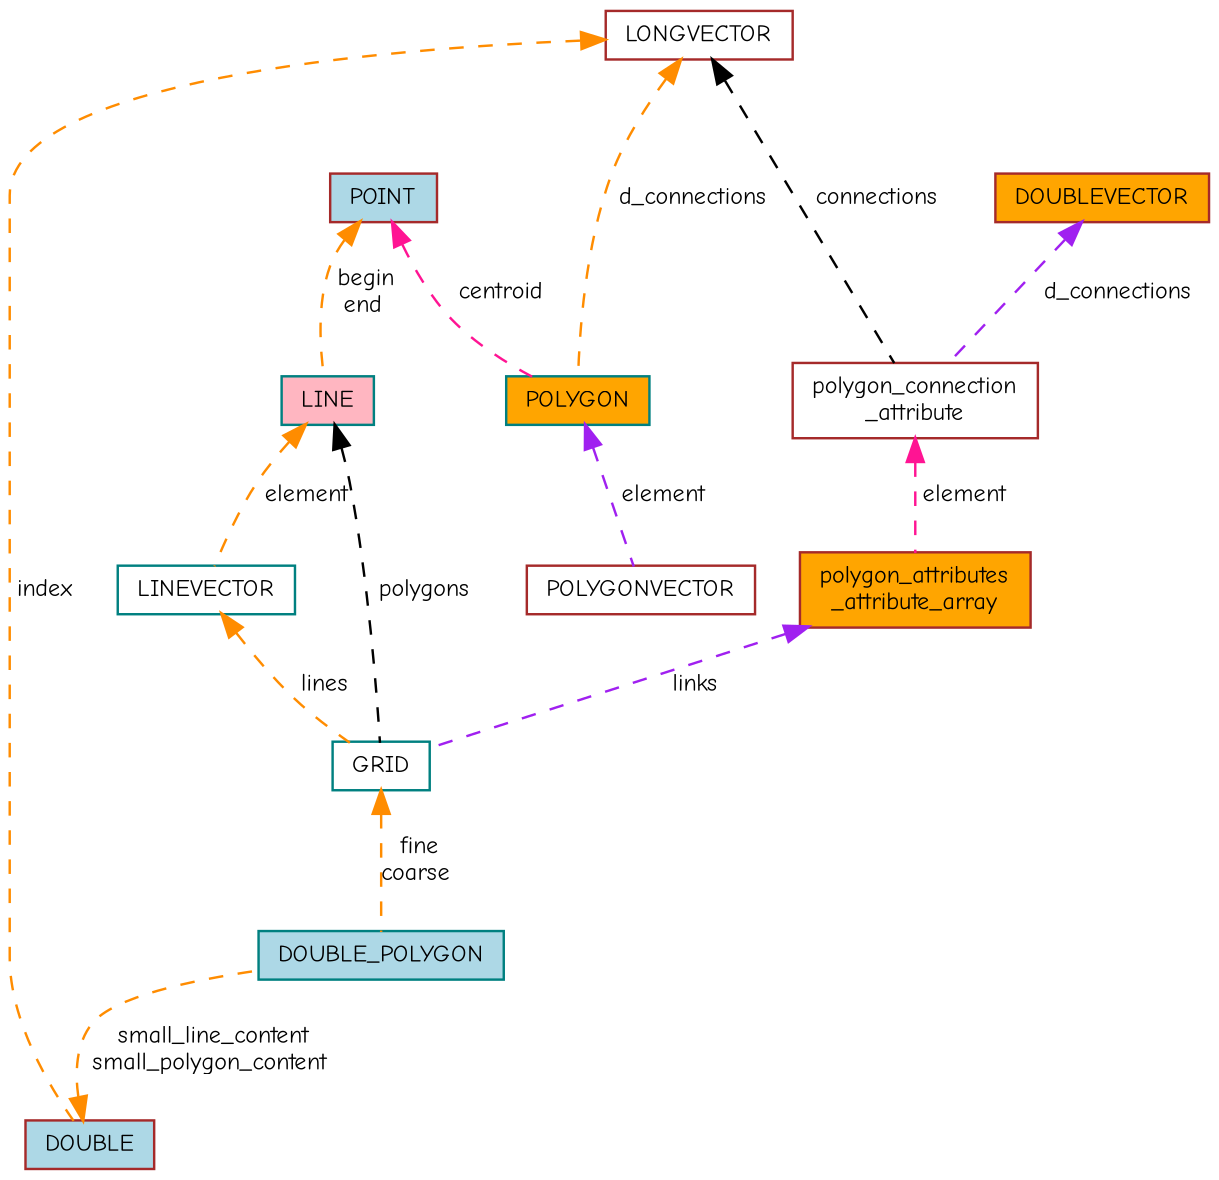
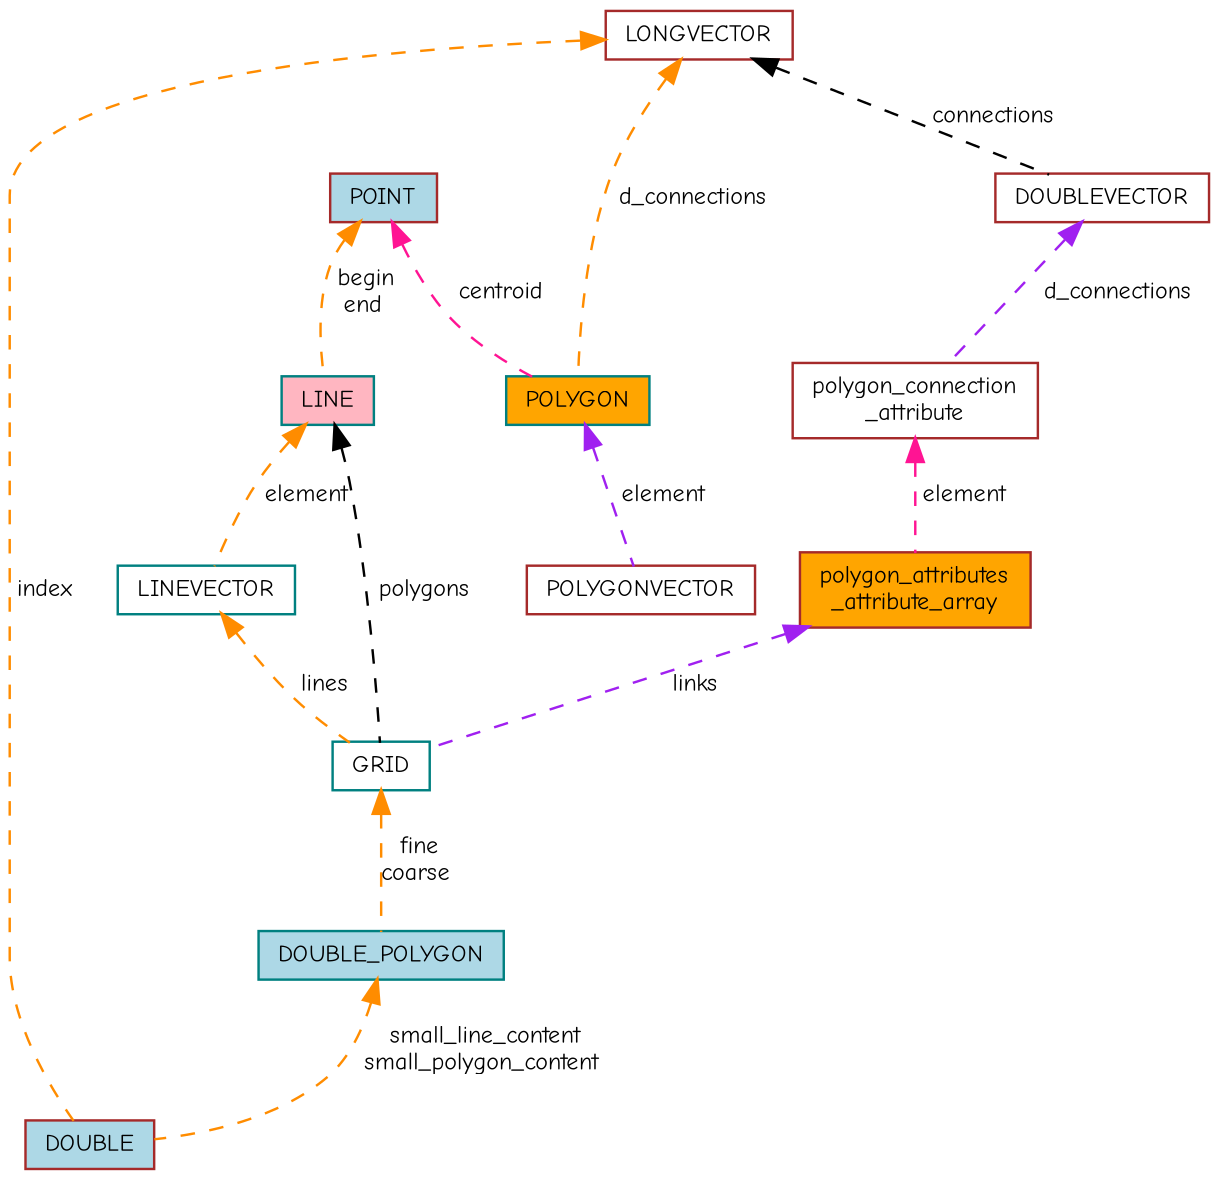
(1102, 198) -> (1102, 198)
(810, 222) -> (913, 121)
(134, 998) -> (286, 1104)
